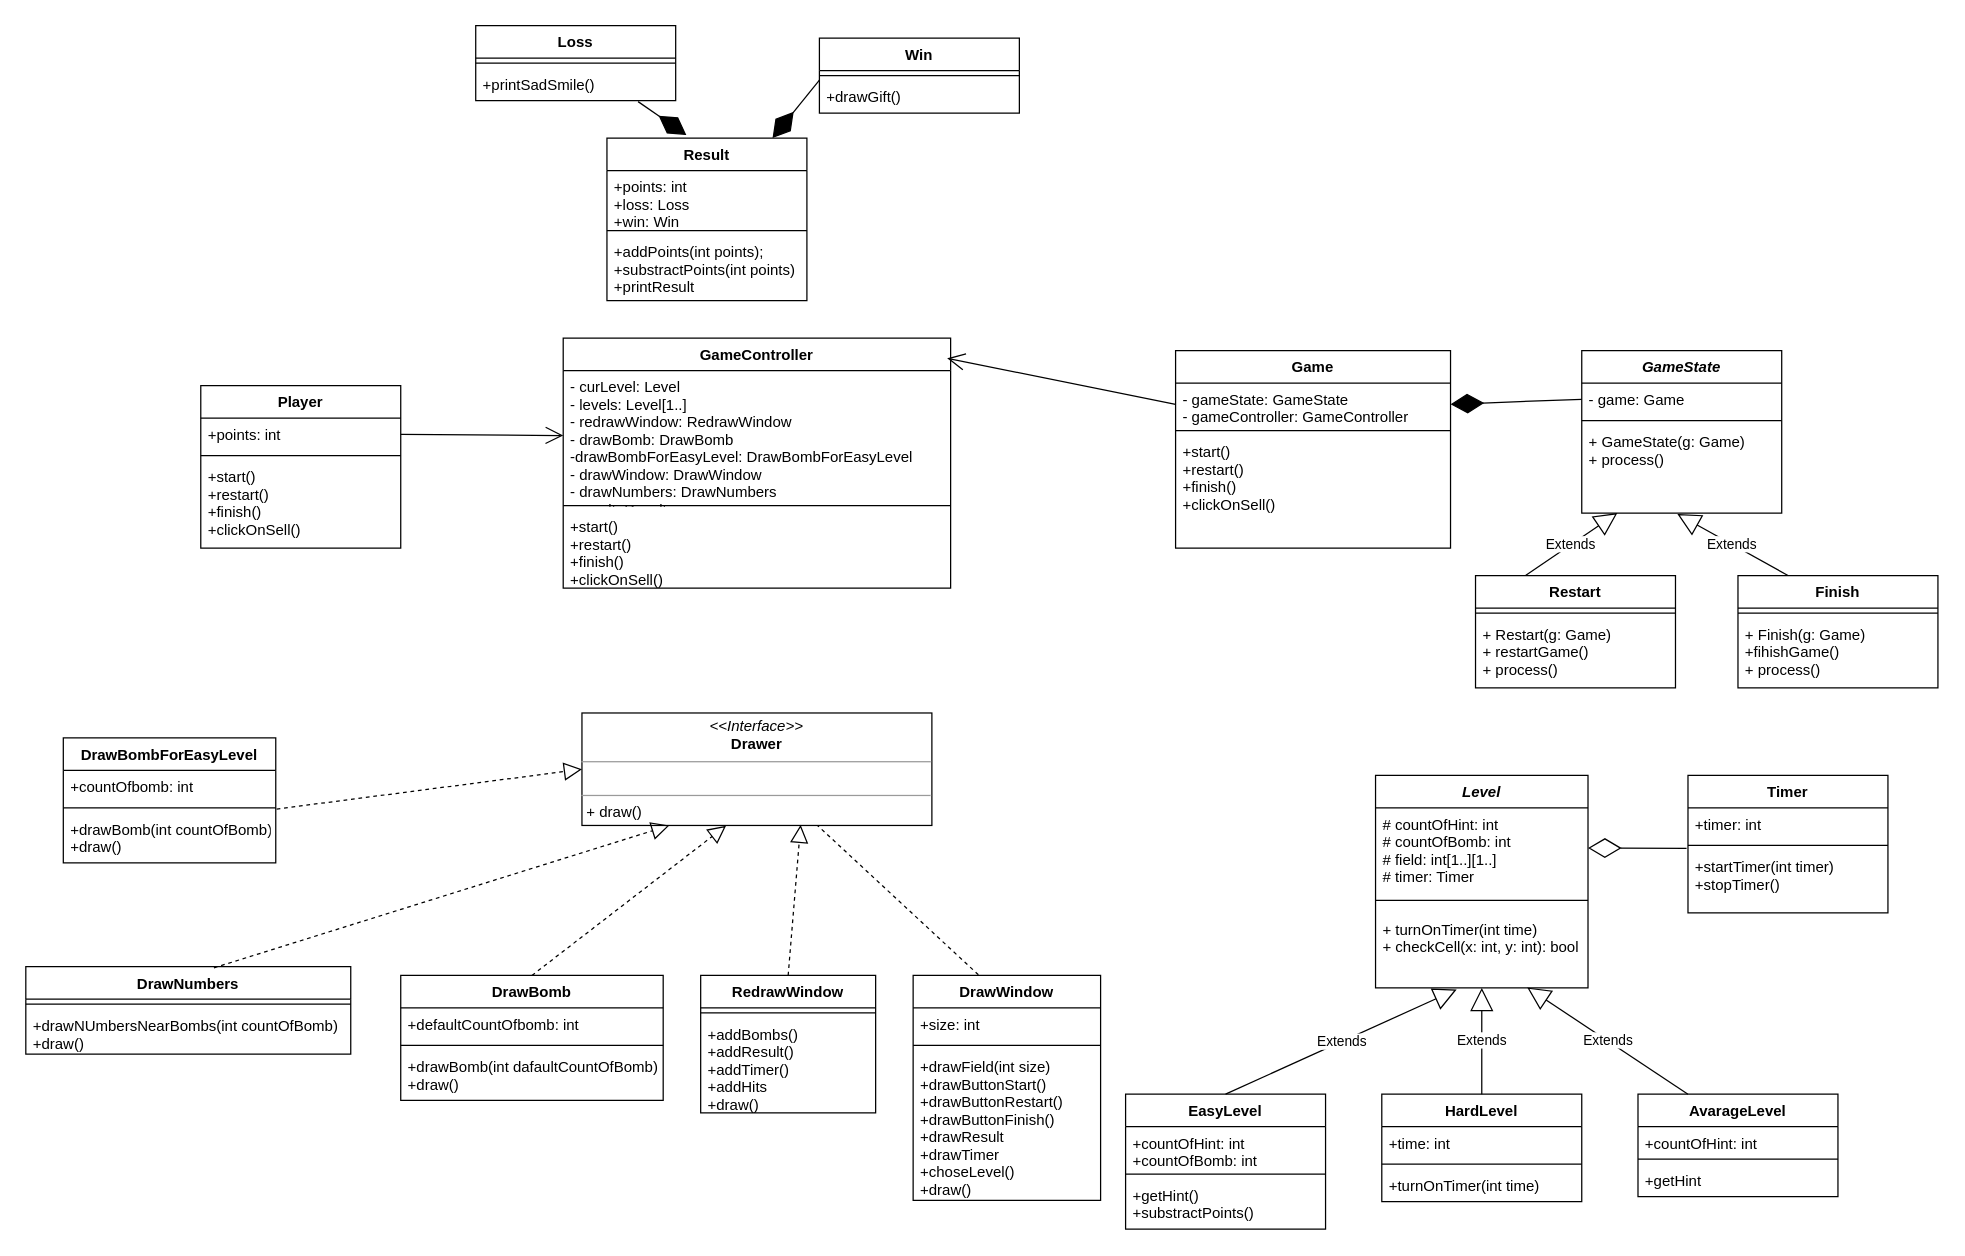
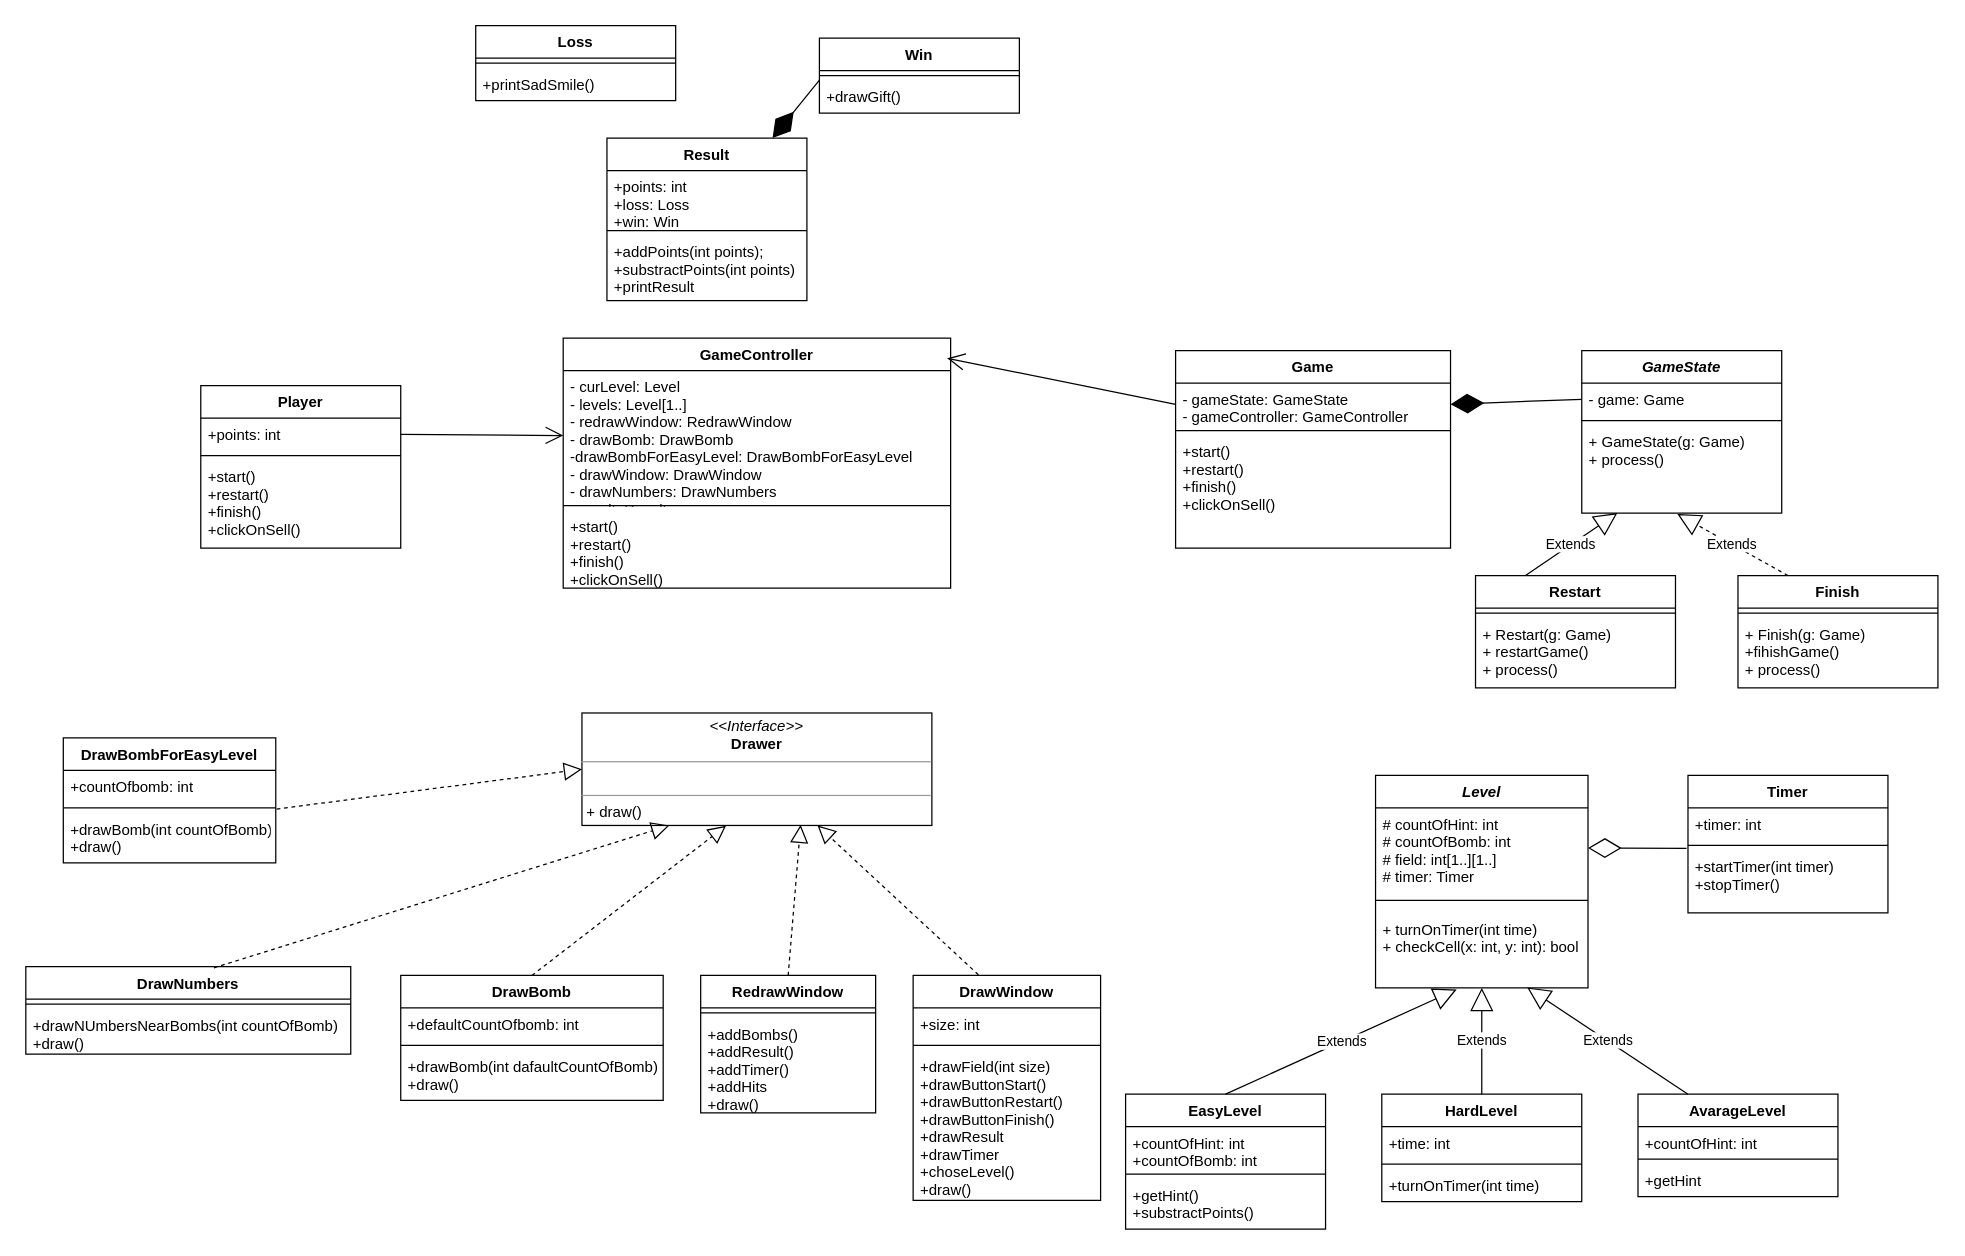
(650, 110) -> none
(1767, 564) -> (1767, 564)
(825, 832) -> (831, 838)
